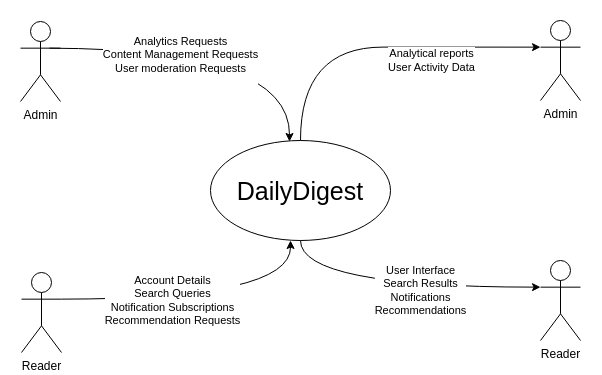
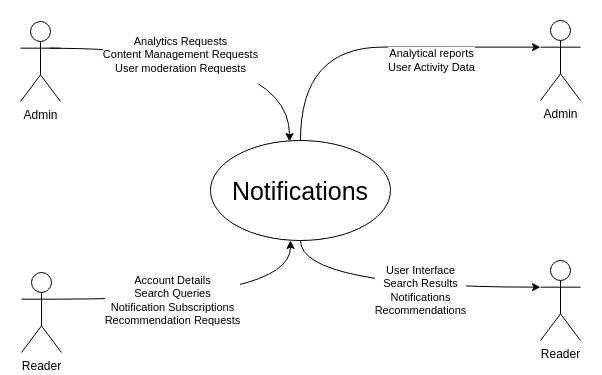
(301, 191) -> (301, 191)
